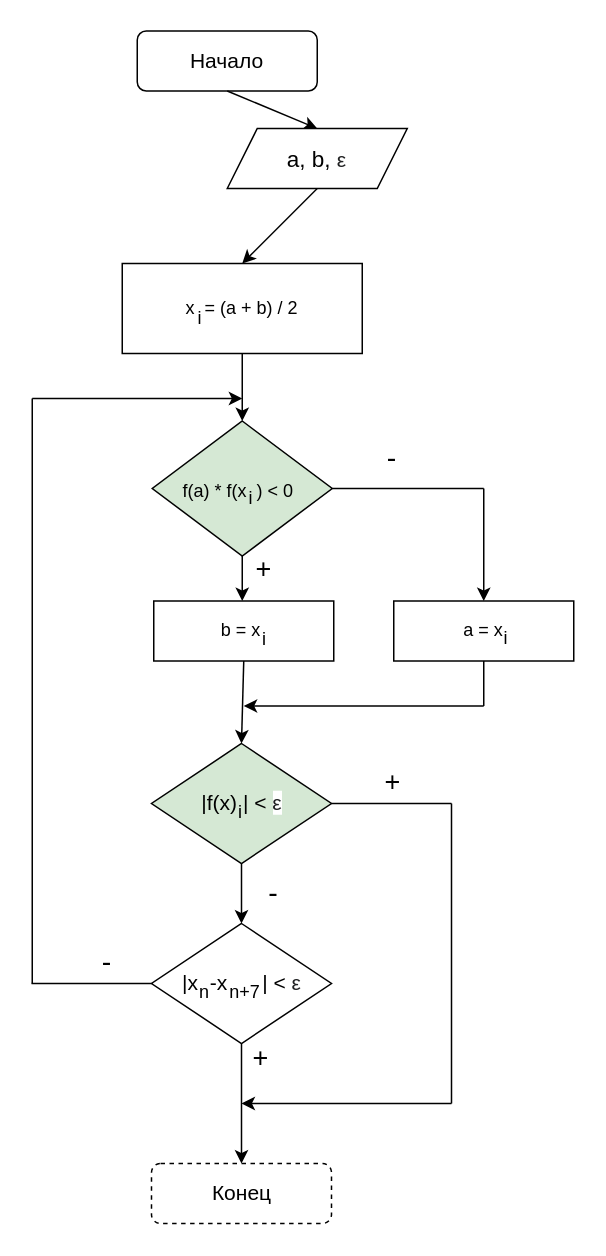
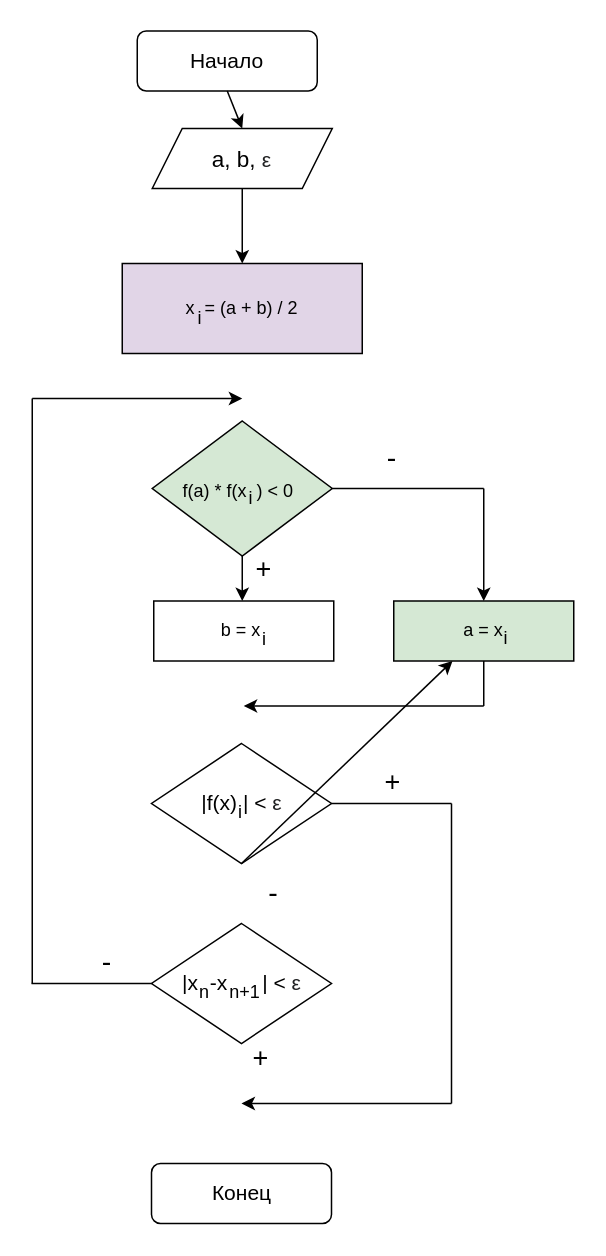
(317, 158) -> (242, 158)
(242, 308) -> (242, 308)
(242, 382) -> none
(484, 631) -> (484, 631)
(243, 697) -> none
(242, 803) -> (242, 803)
(242, 888) -> (344, 765)
(245, 992) -> (245, 992)
(242, 1098) -> none
(242, 1193) -> (242, 1193)
